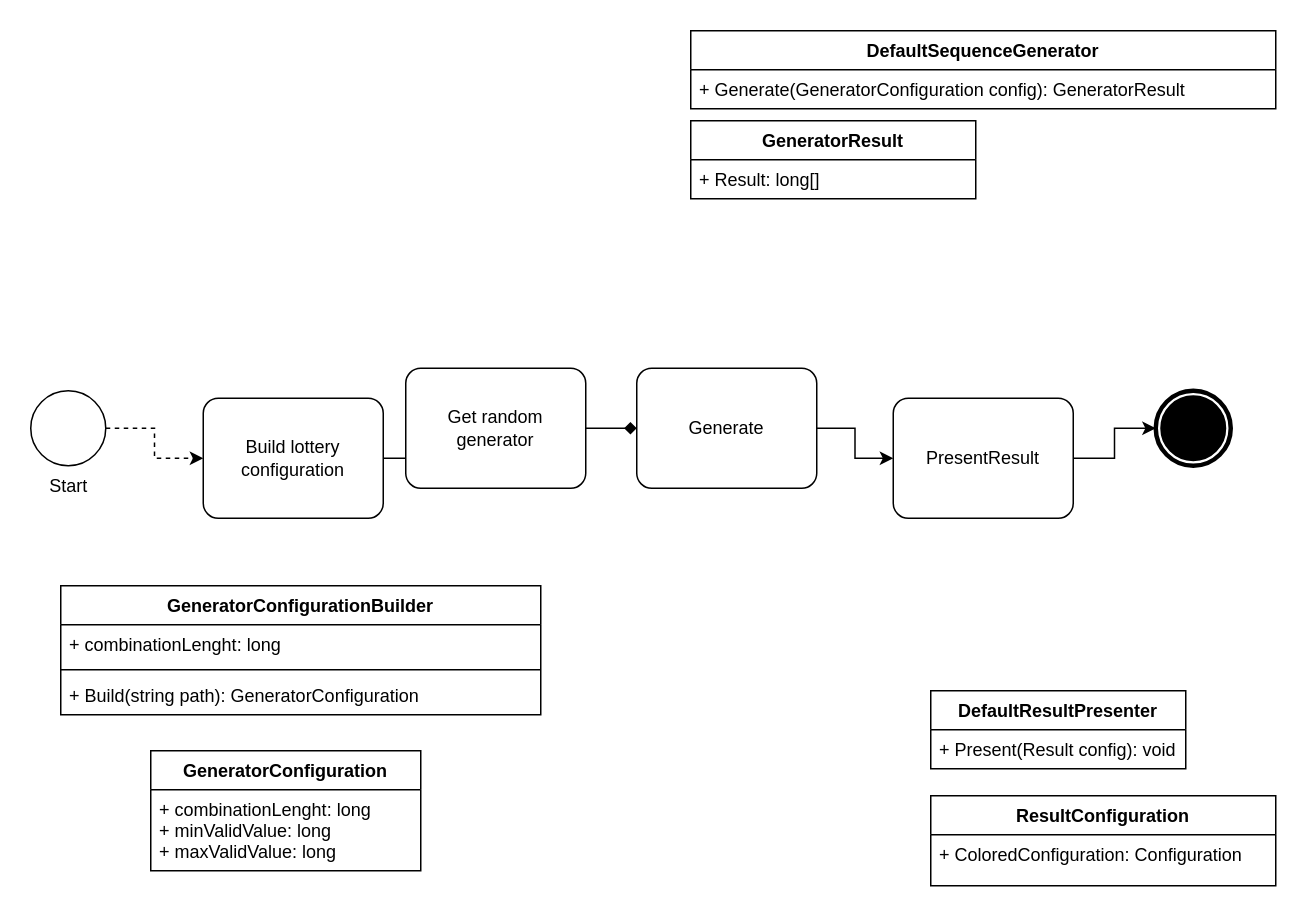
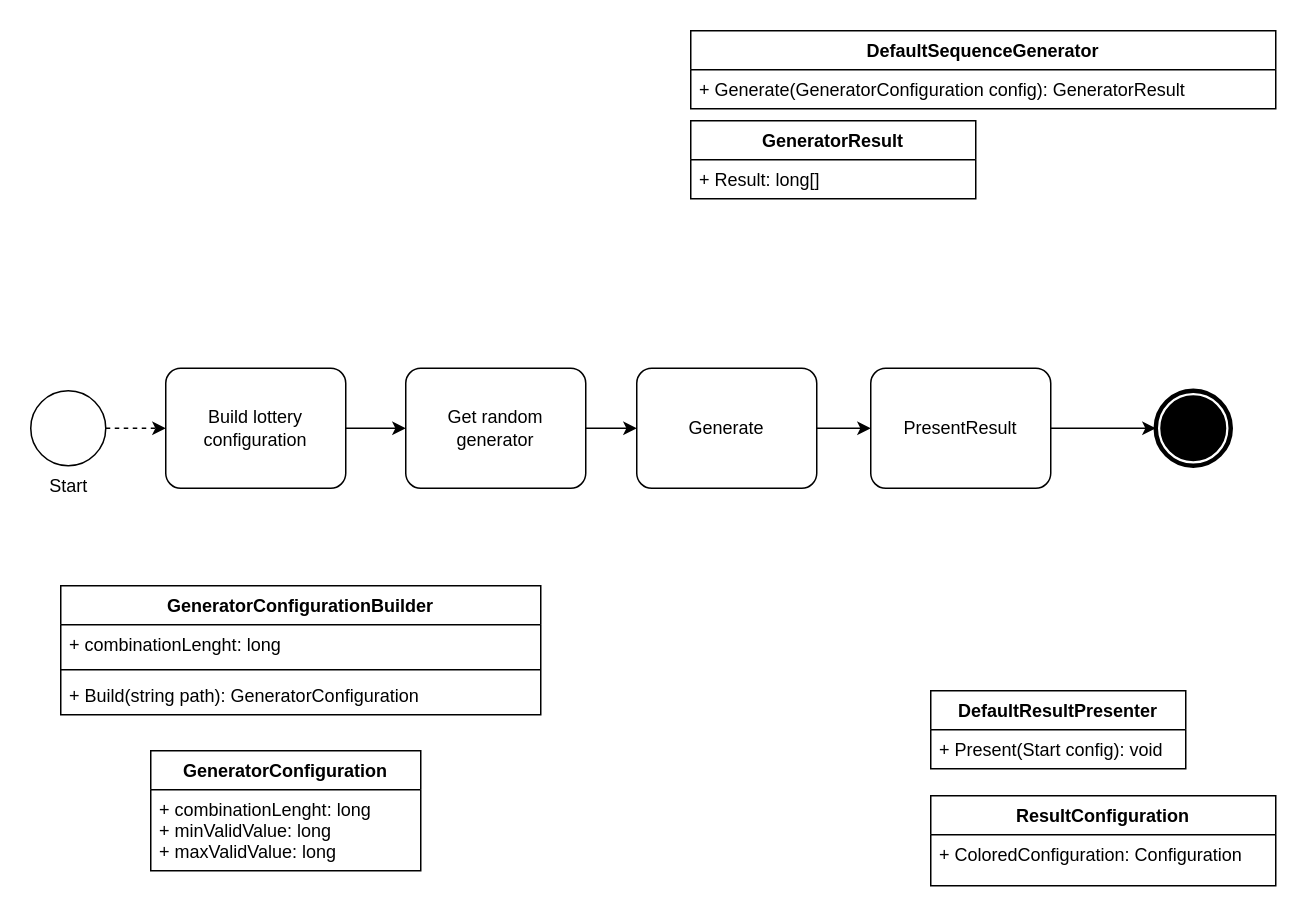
(624, 428) -> (625, 428)
(293, 458) -> (256, 428)
(983, 458) -> (961, 428)
(1076, 750) -> (1073, 750)
